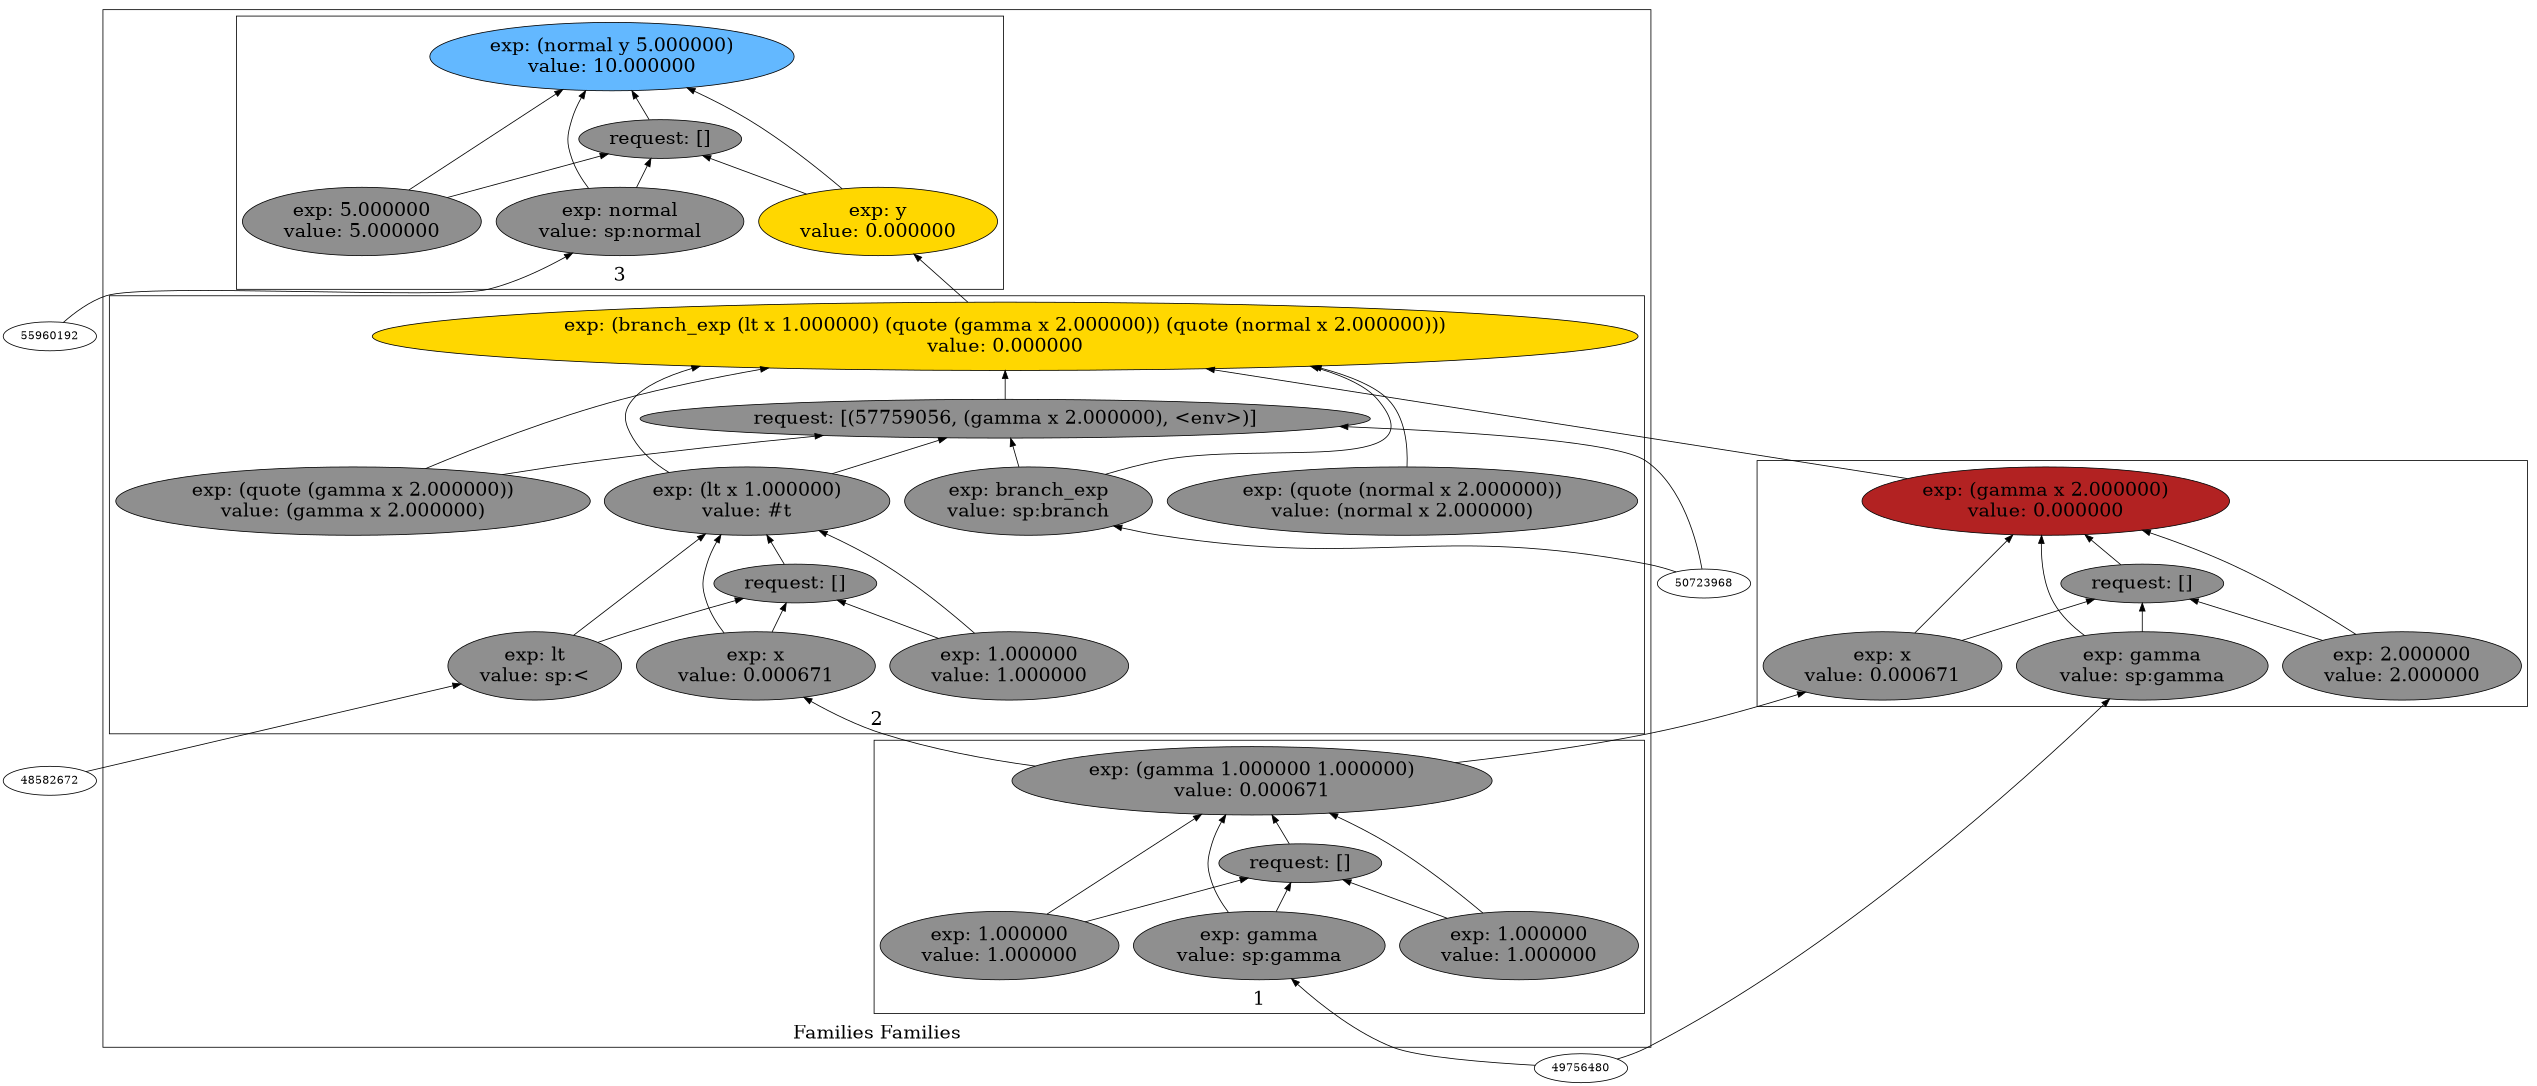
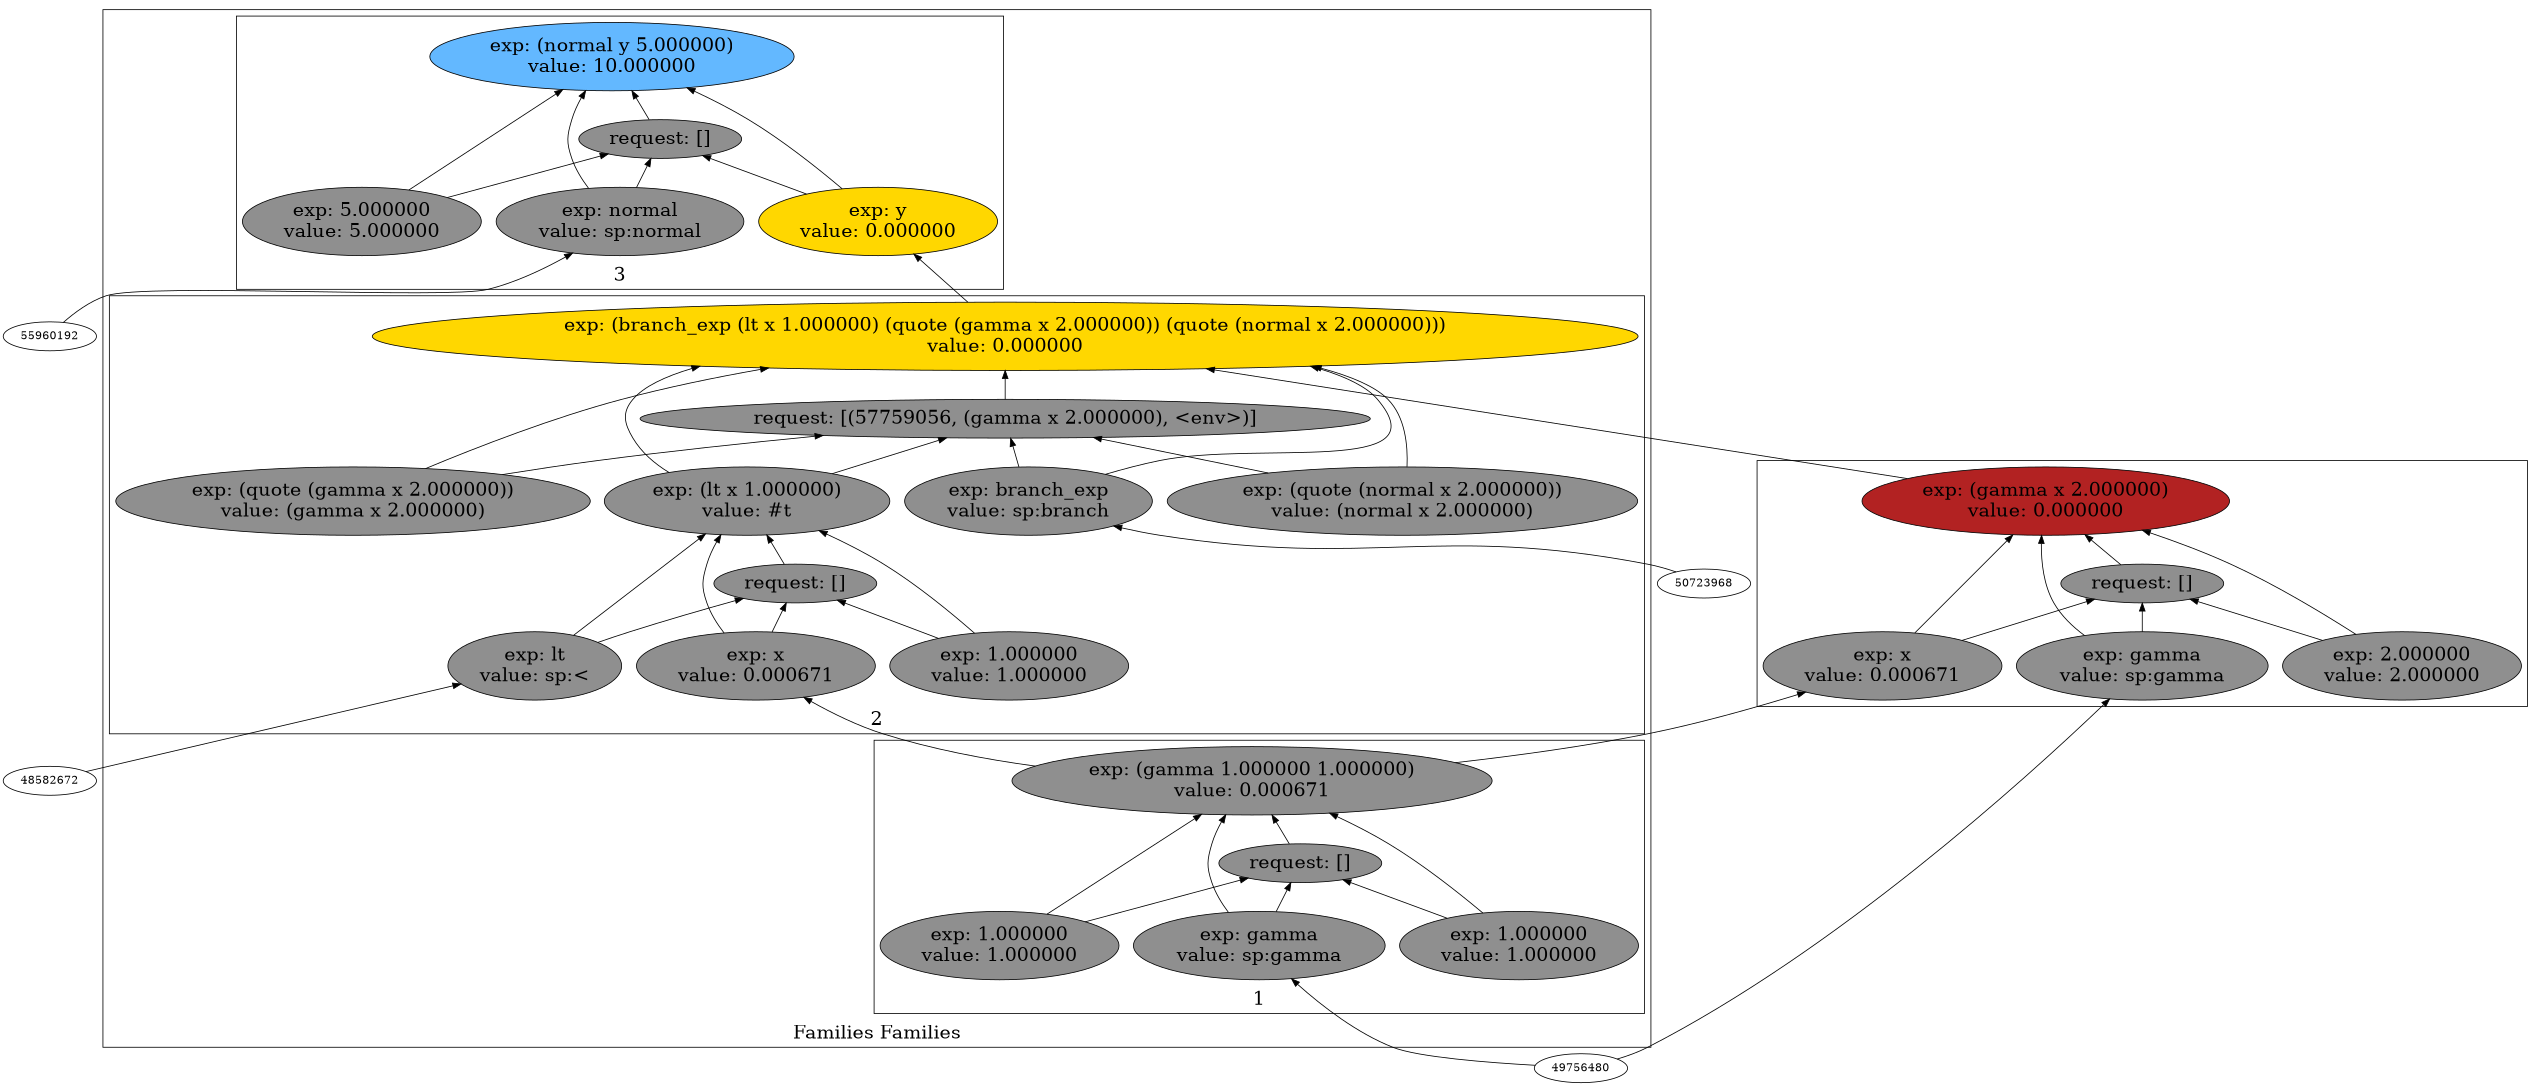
(1560, 442) -> (1172, 454)
